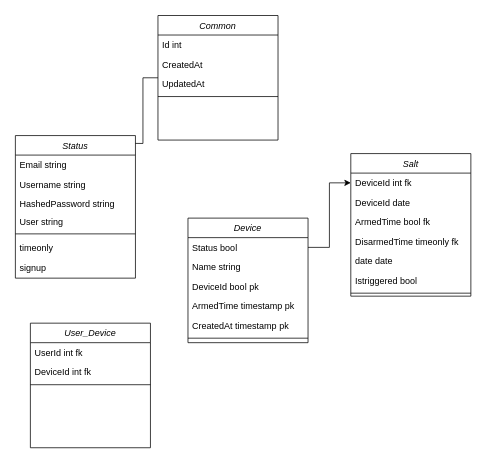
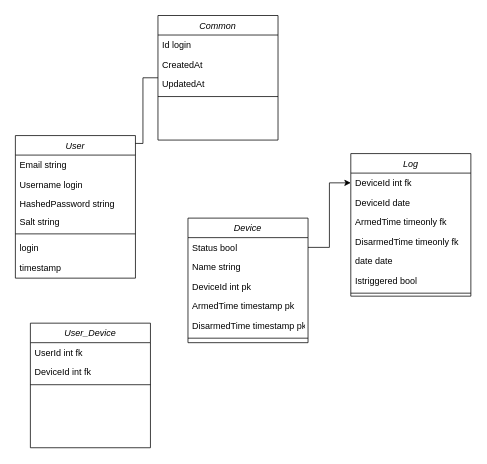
(175, 45) -> (179, 45)
(75, 146) -> (75, 146)
(410, 164) -> (410, 164)
(55, 185) -> (51, 185)
(45, 222) -> (44, 222)
(393, 222) -> (402, 222)
(37, 248) -> (30, 248)
(33, 268) -> (41, 268)
(228, 287) -> (225, 287)
(244, 326) -> (249, 326)
